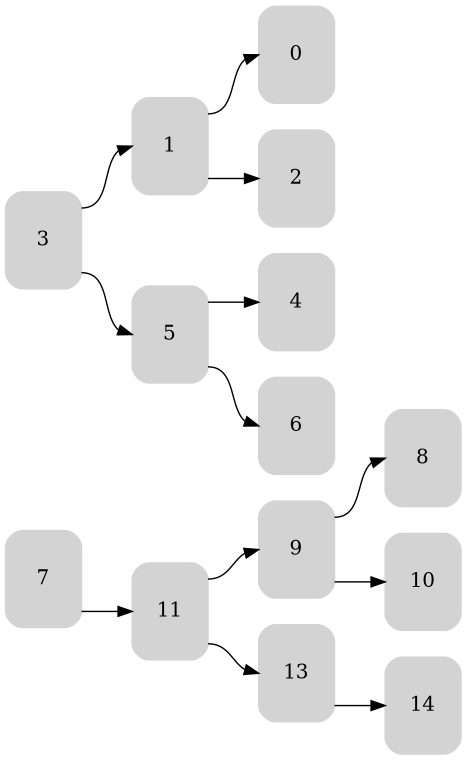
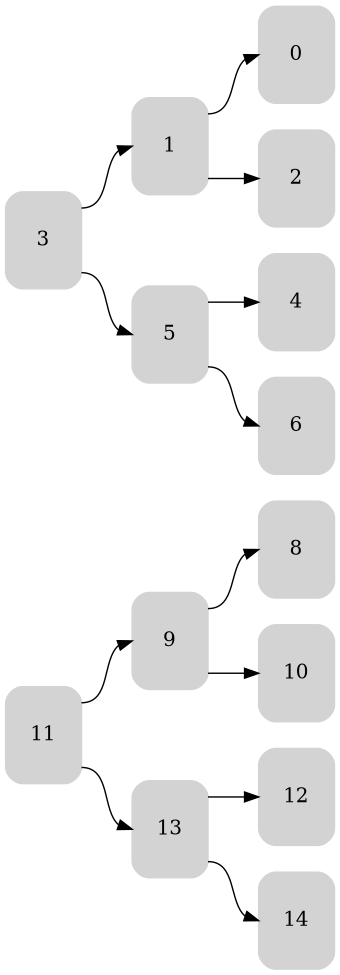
(44, 579) -> none
none -> (297, 797)
